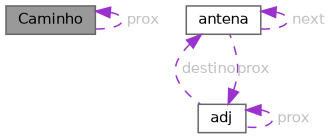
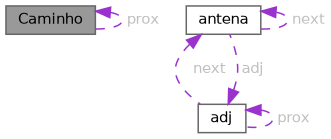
(207, 69) -> (207, 69)
(251, 69) -> (251, 69)
